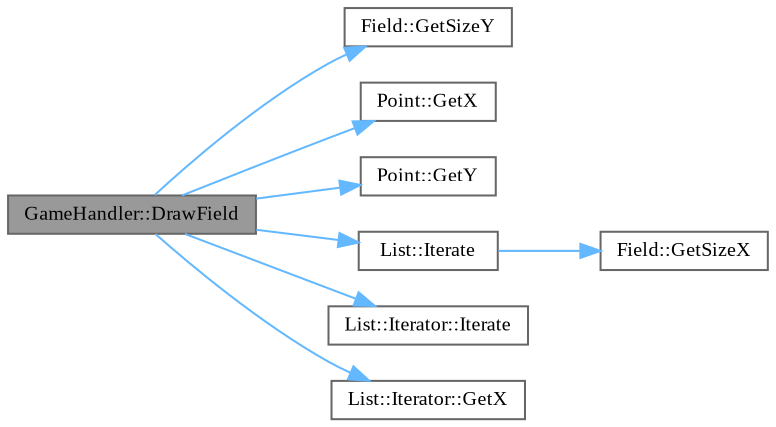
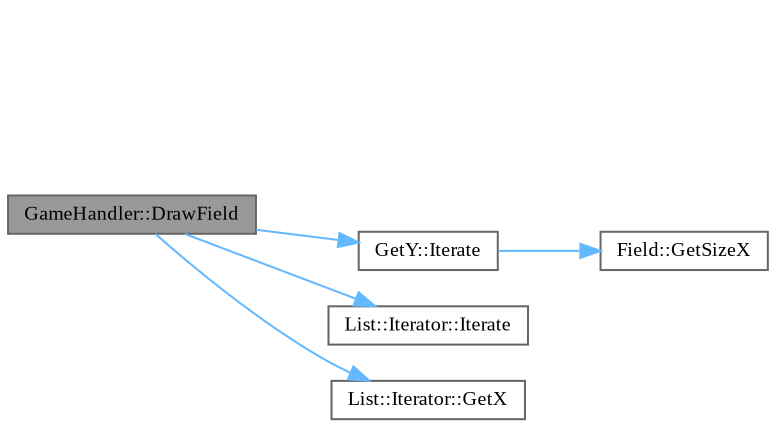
(428, 27) -> none
(428, 102) -> none
(428, 176) -> none
(428, 251) -> (428, 251)
